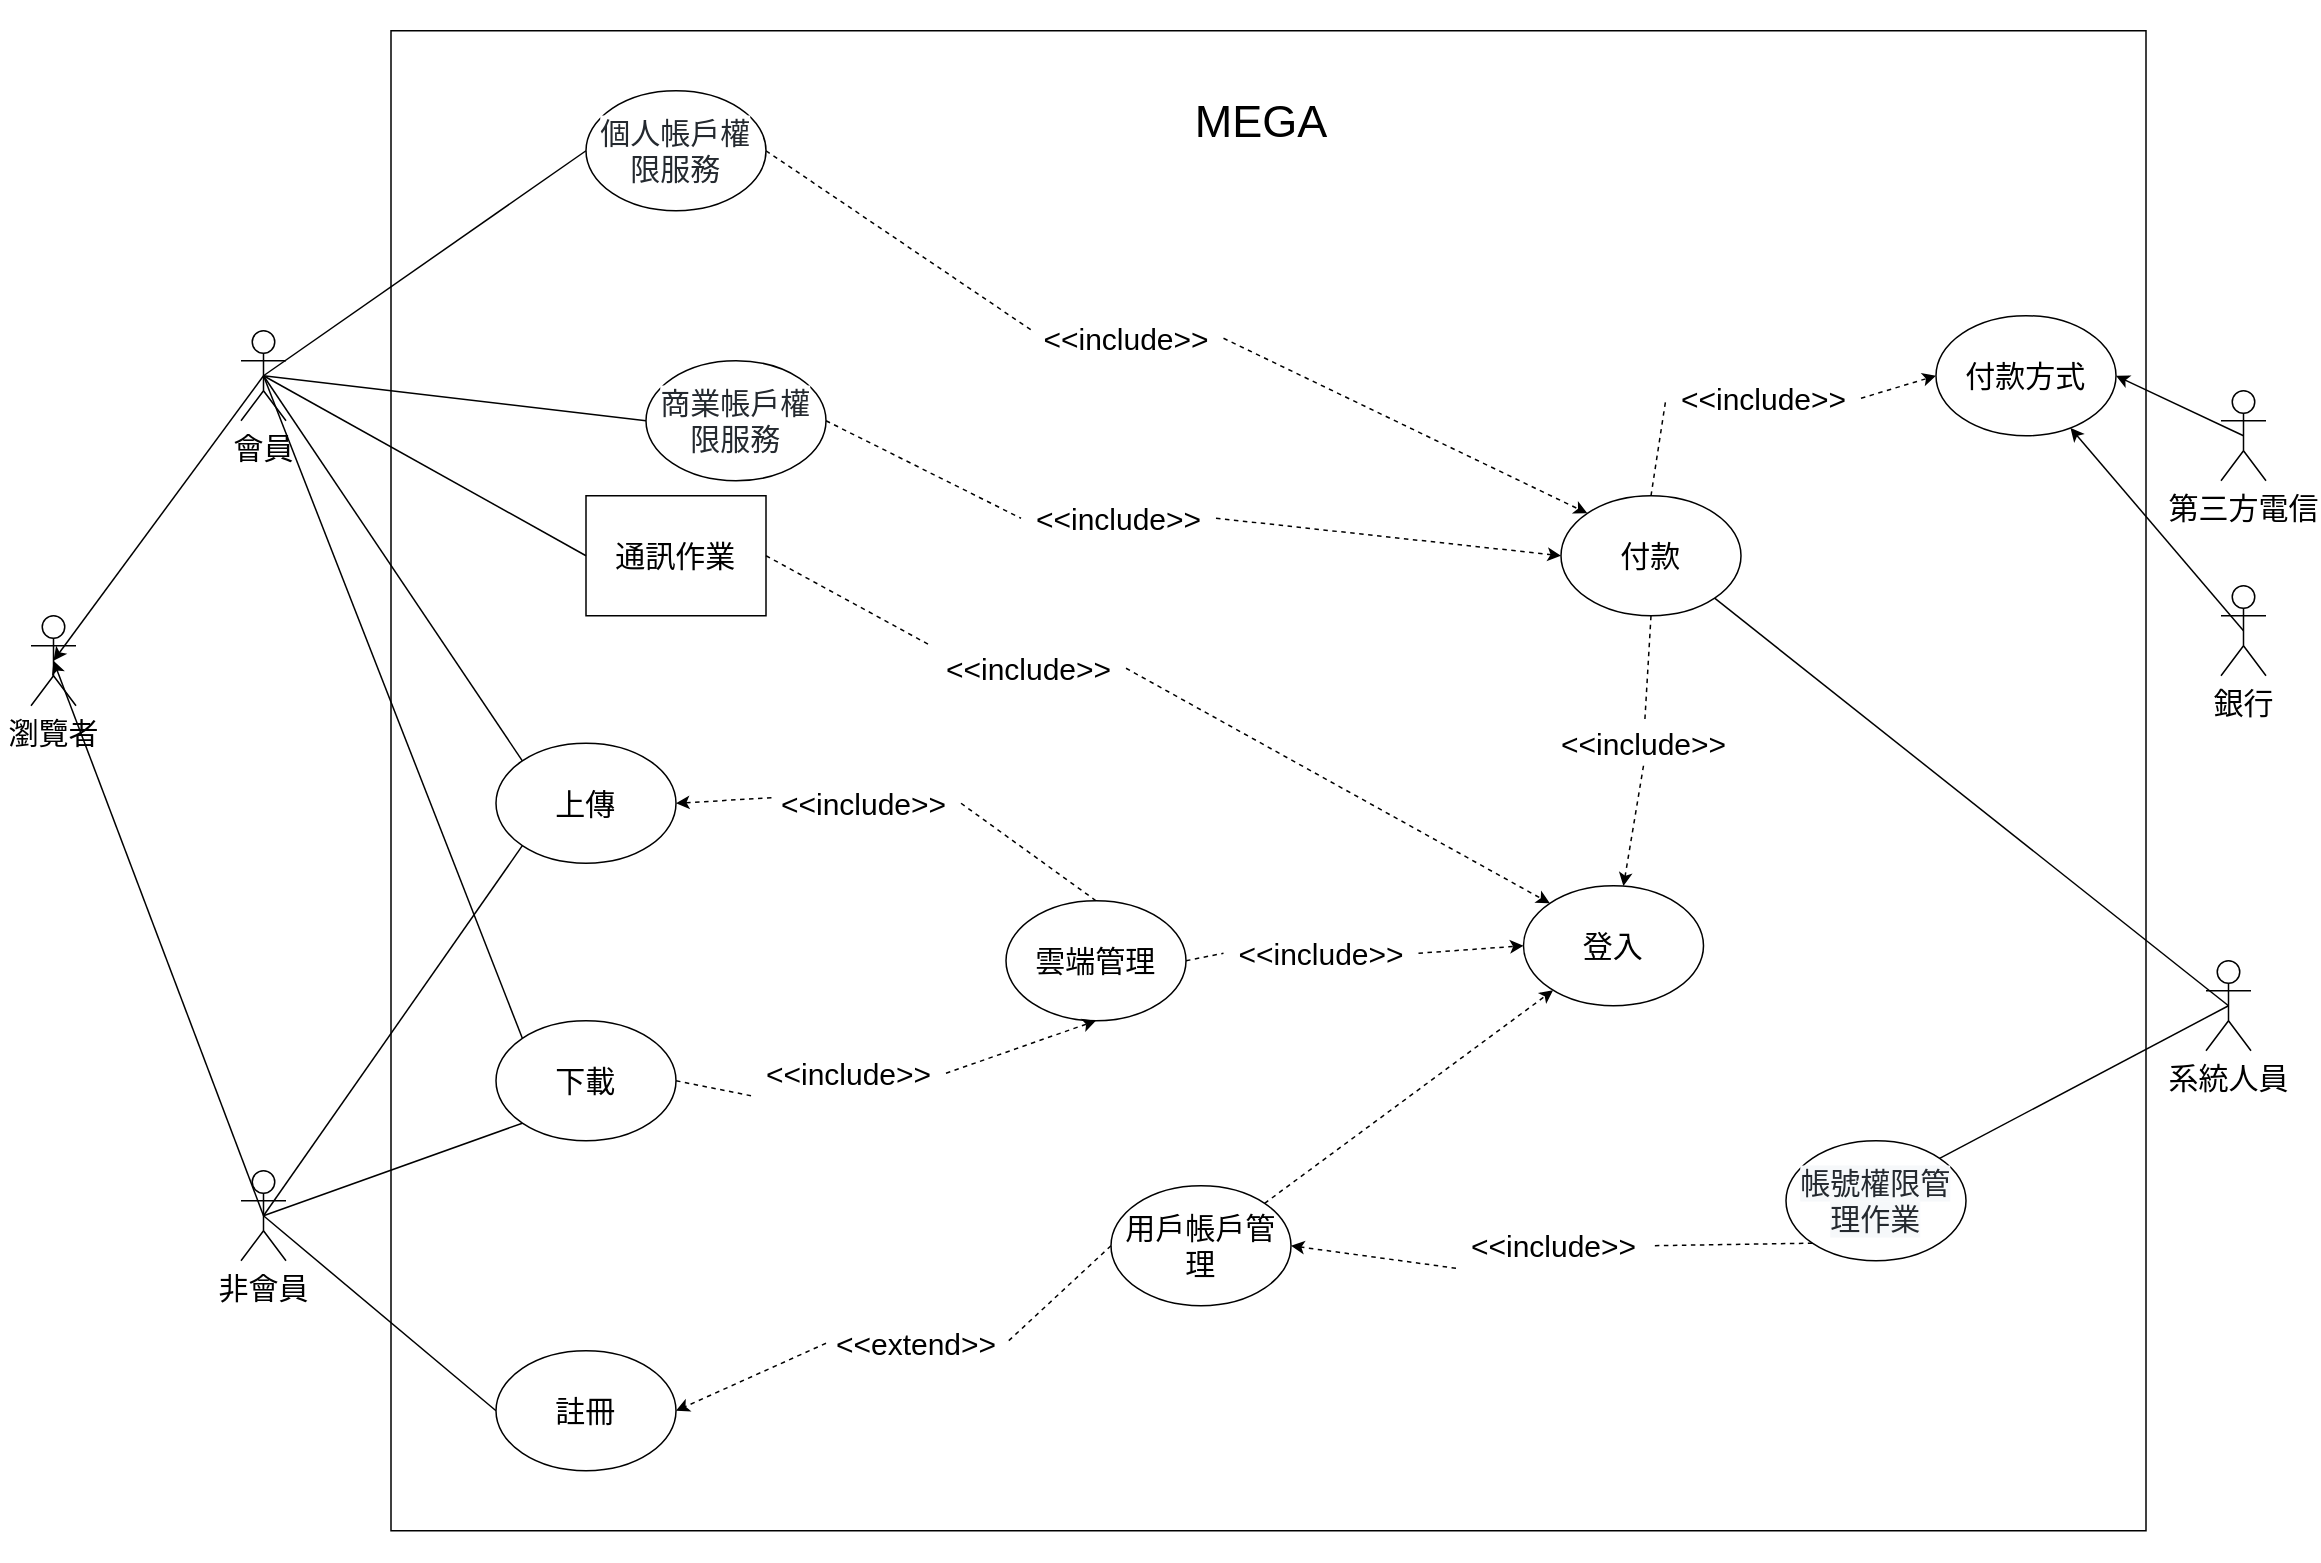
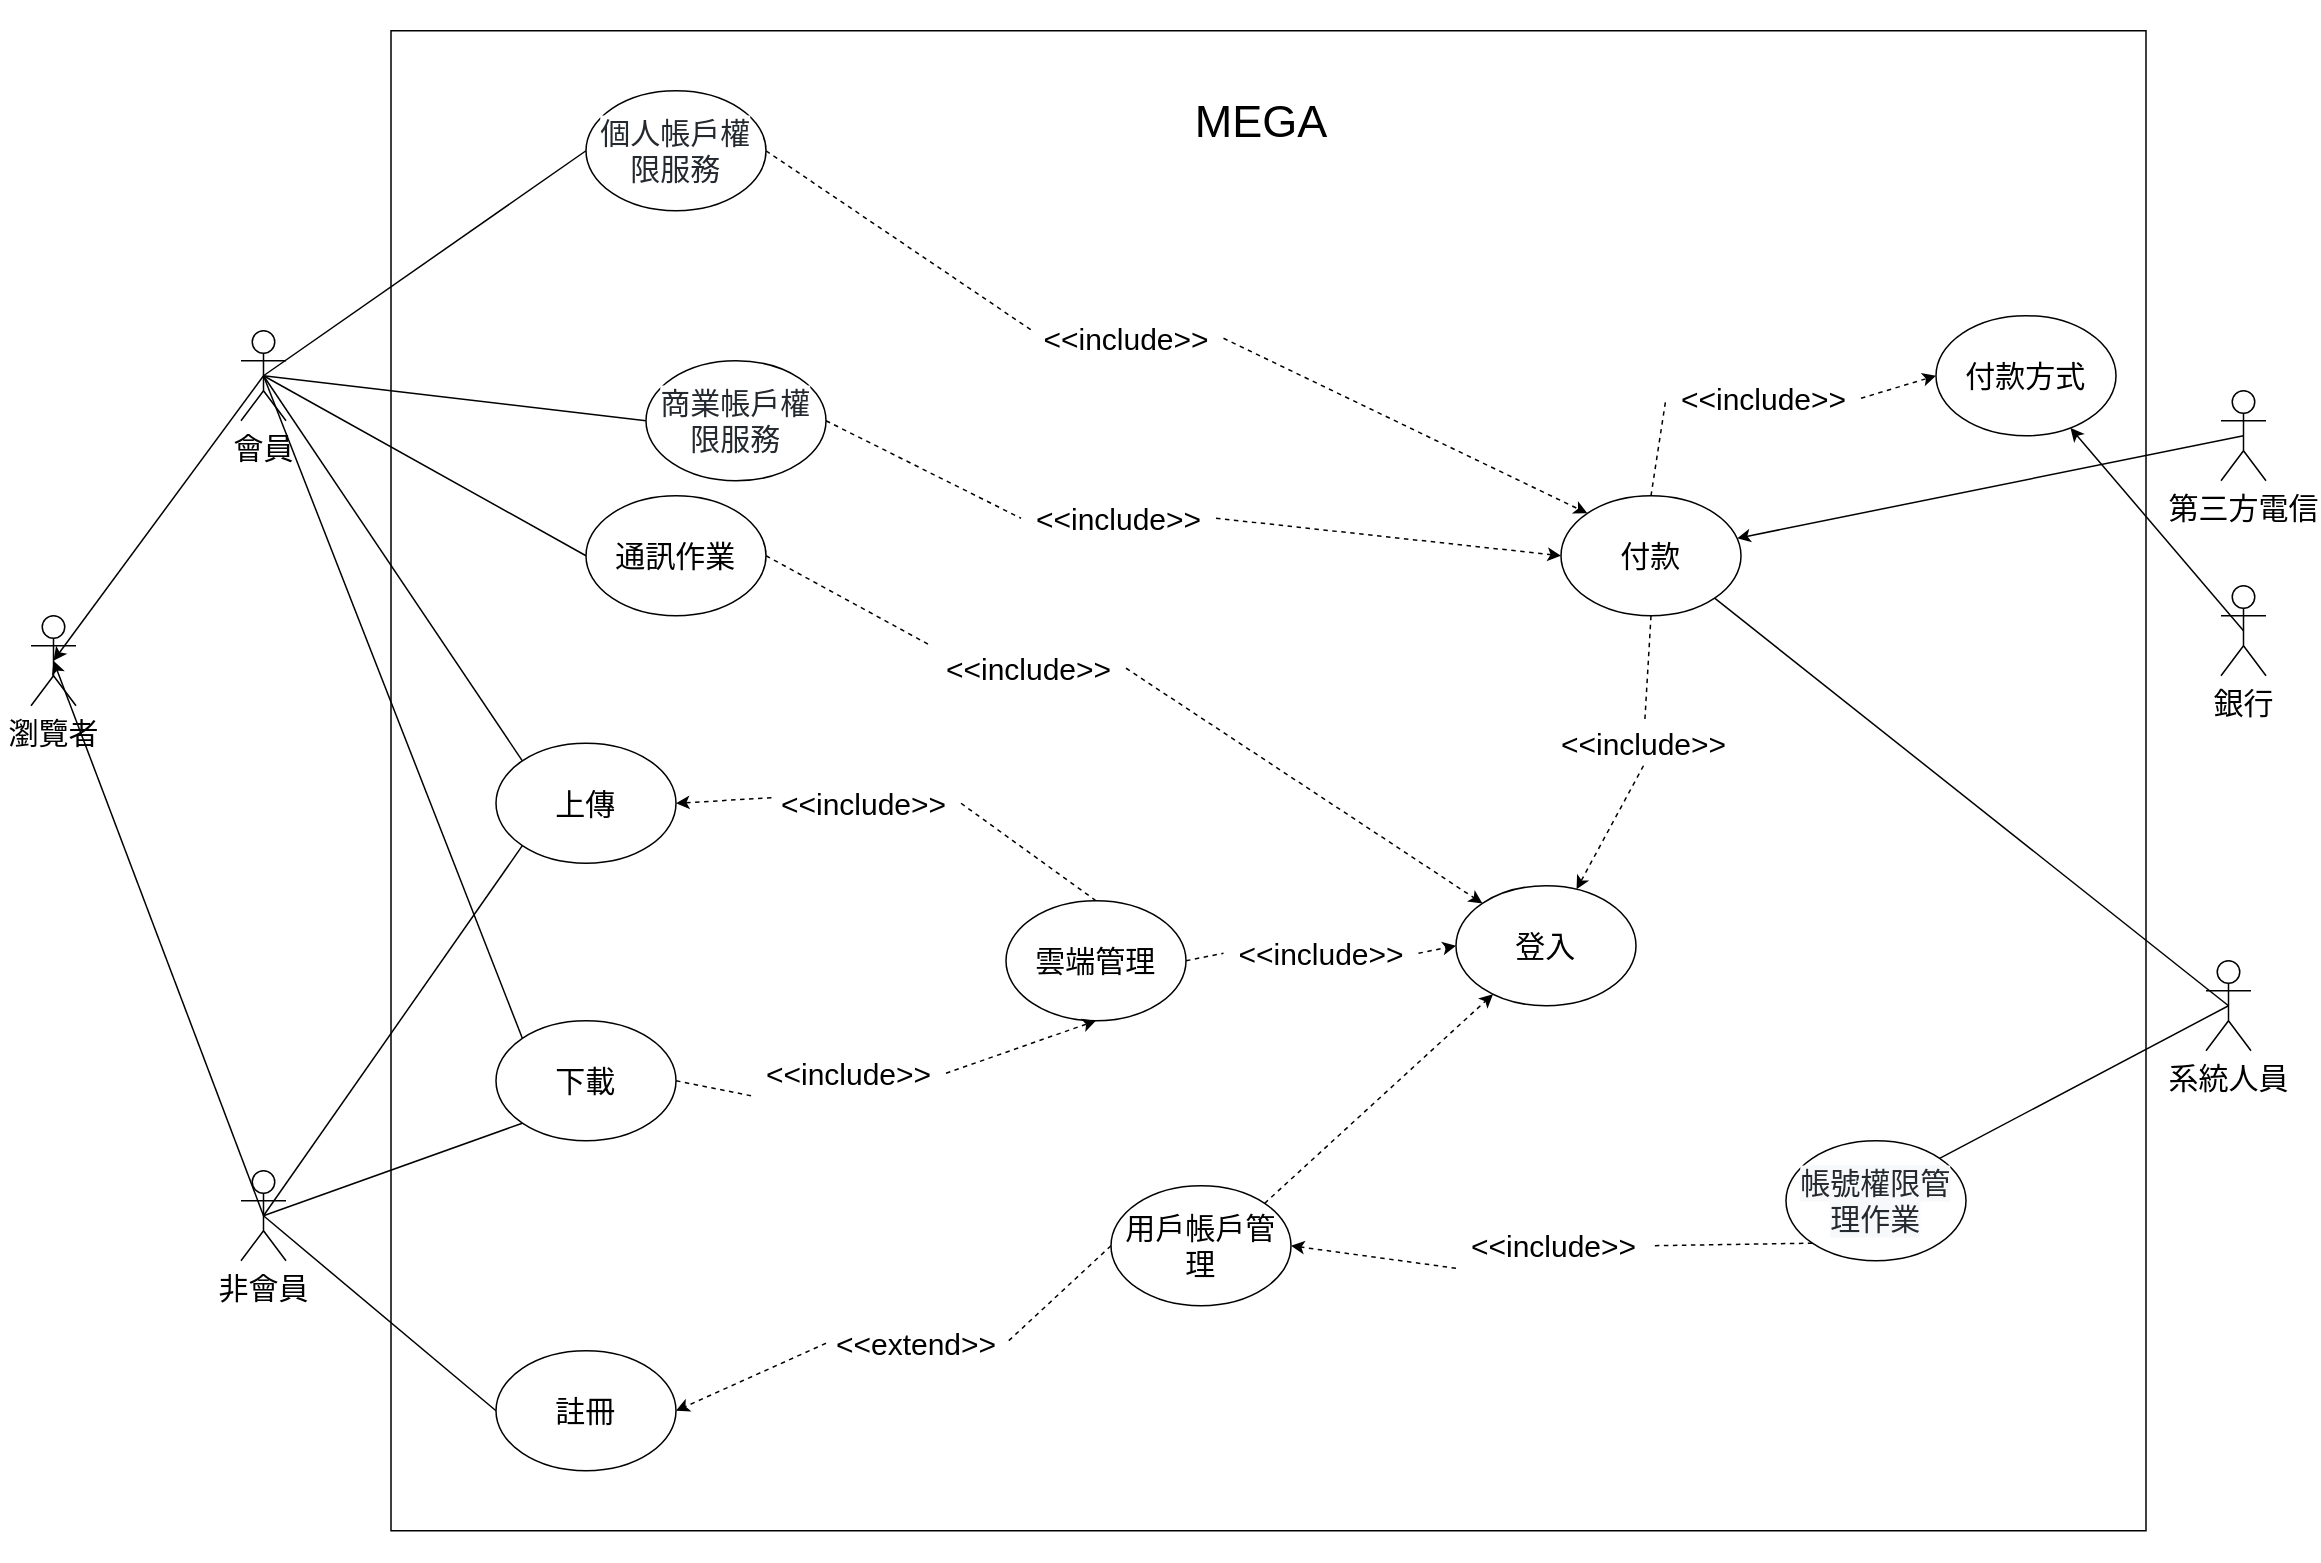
(2182, 407) -> (1993, 486)
(676, 556) -> (676, 556)
(1613, 946) -> (1546, 946)
